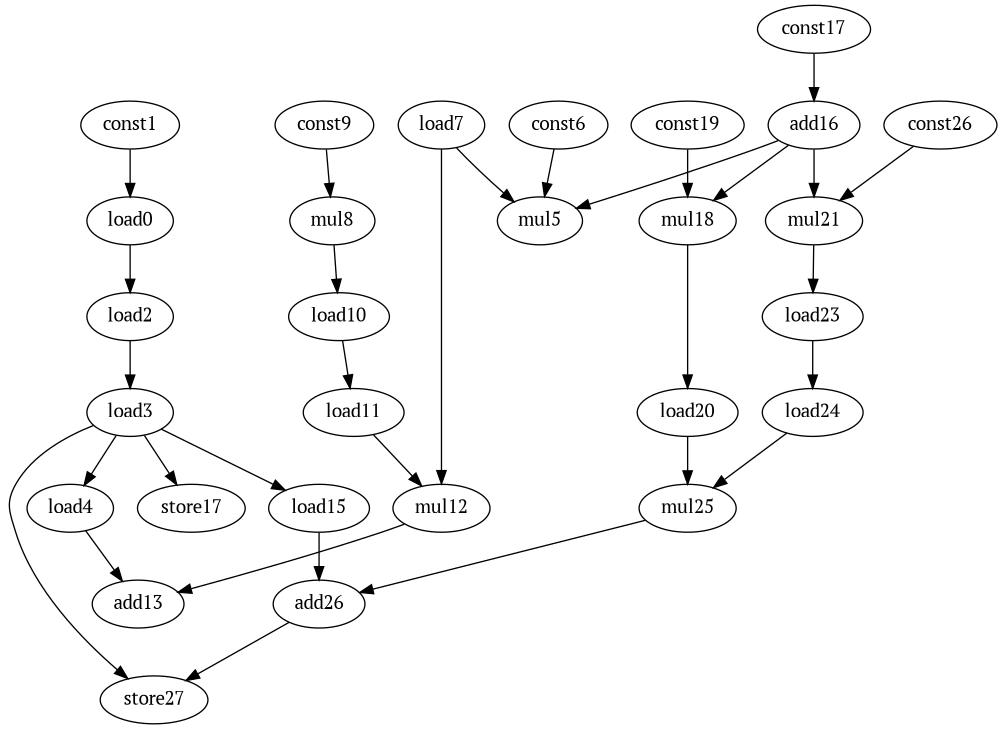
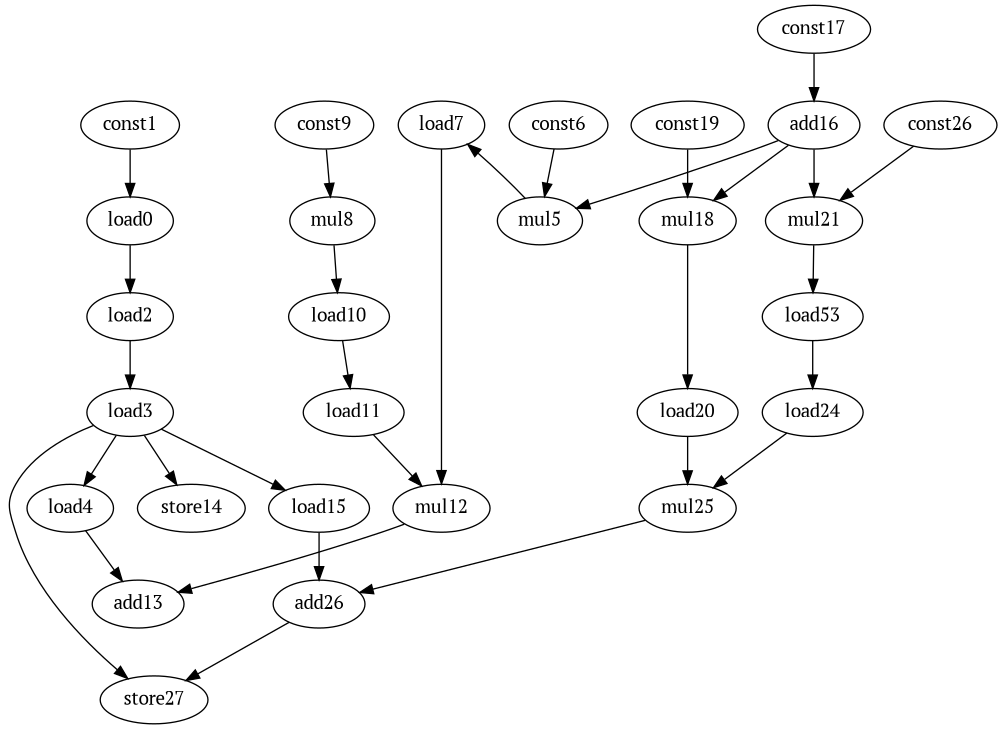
(480, 171) -> (502, 175)
(813, 317) -> (813, 317)
(191, 508) -> (191, 508)
